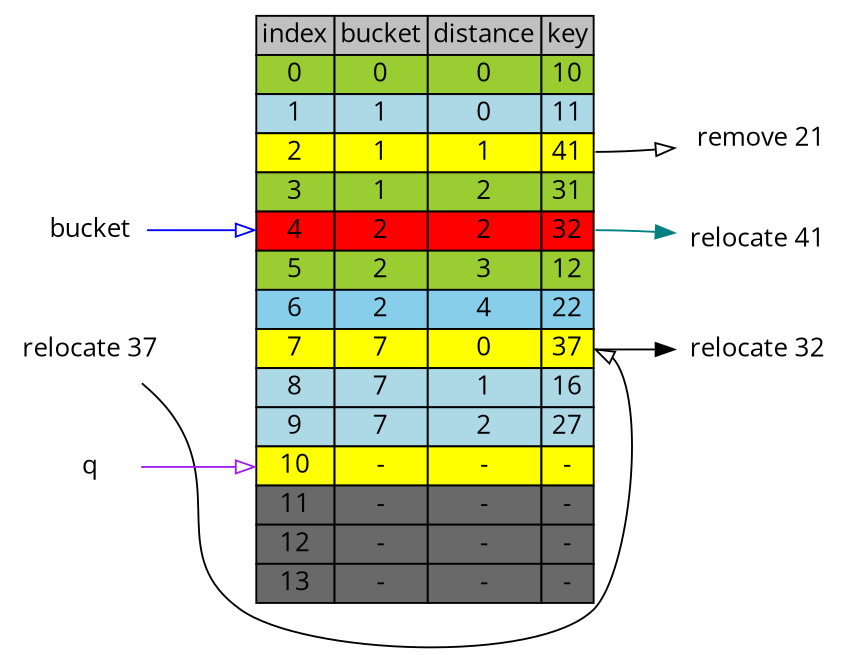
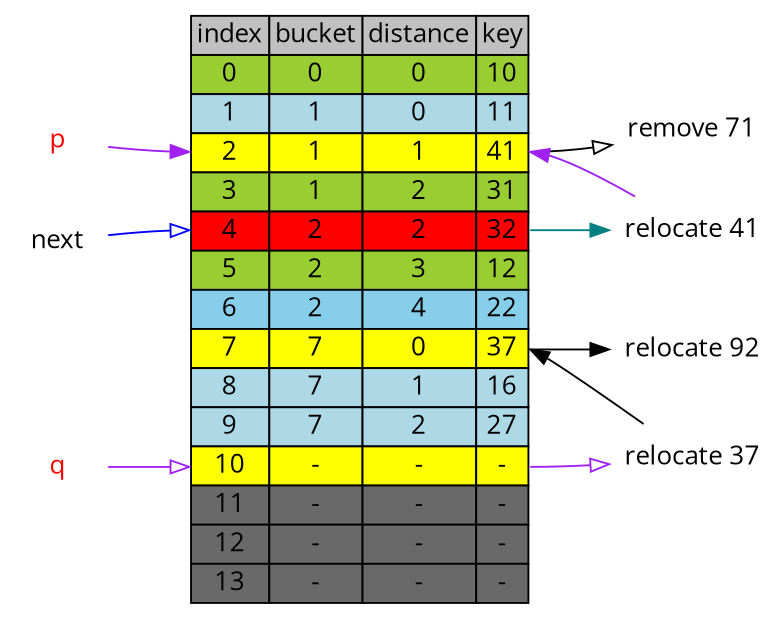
(758, 139) -> (692, 130)
none -> (58, 141)
none -> (593, 174)
(90, 230) -> (58, 241)
(758, 349) -> (692, 349)
none -> (560, 466)
(90, 467) -> (58, 467)
(420, 647) -> (596, 391)
